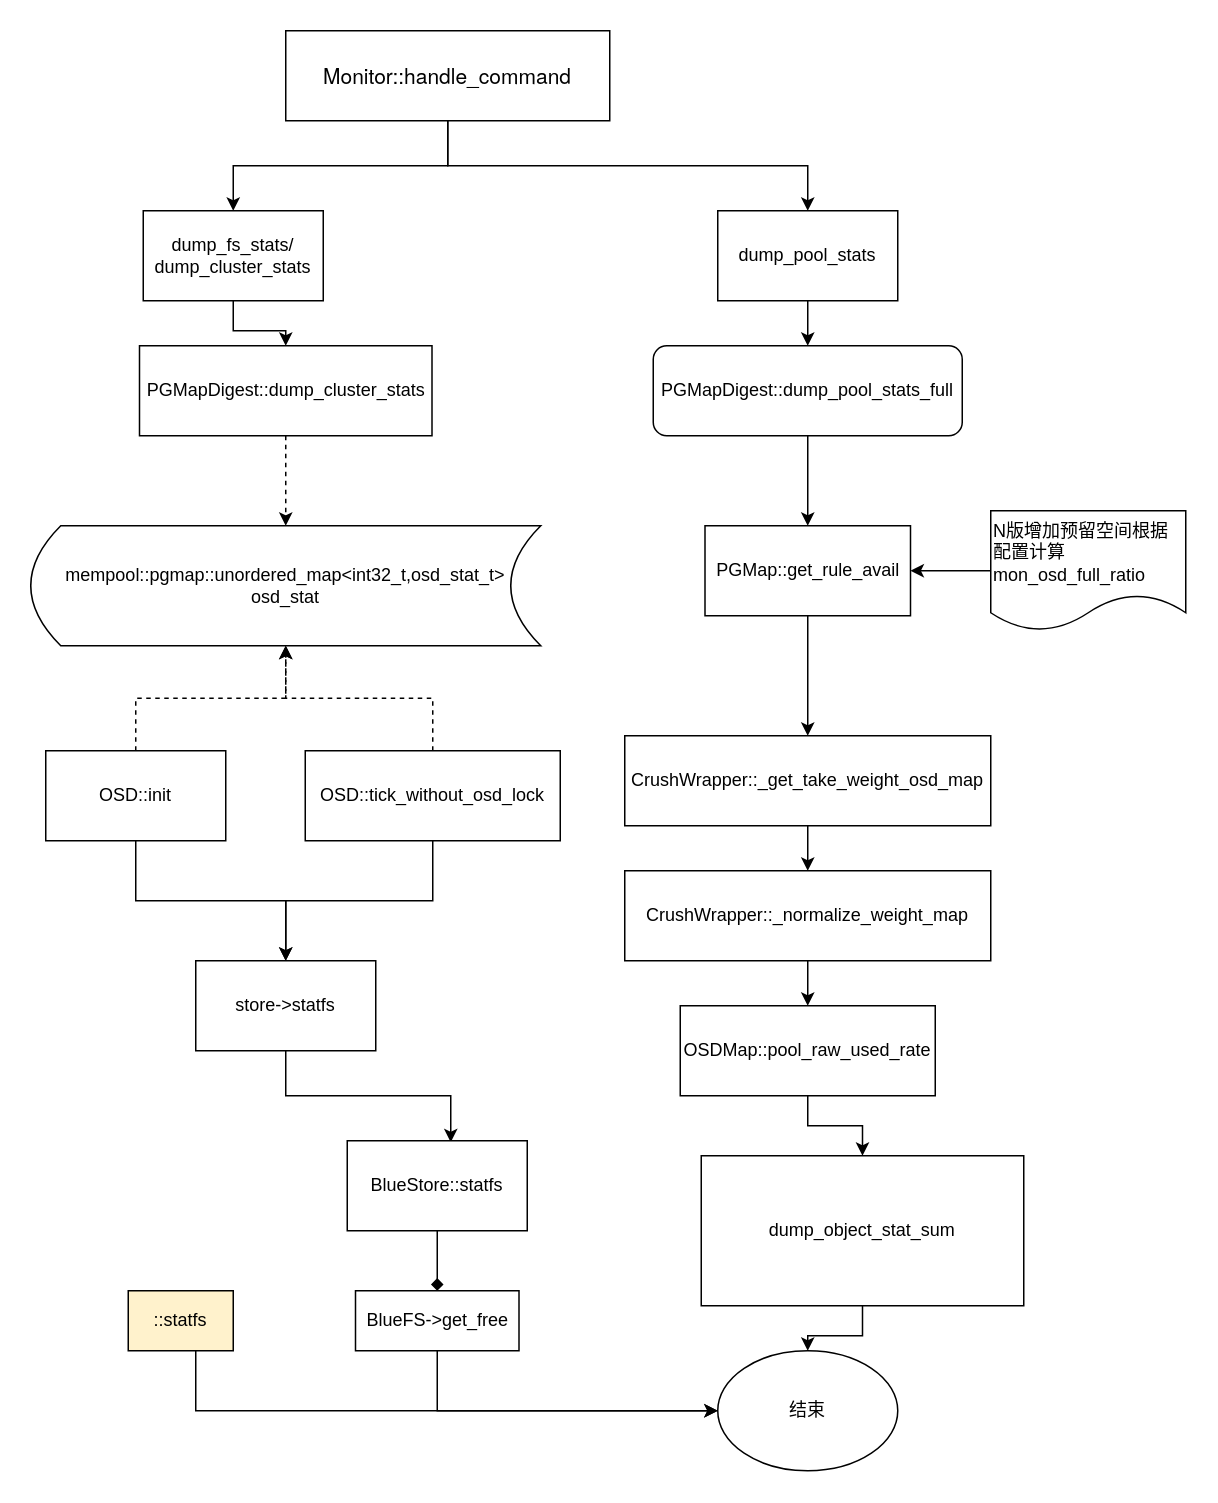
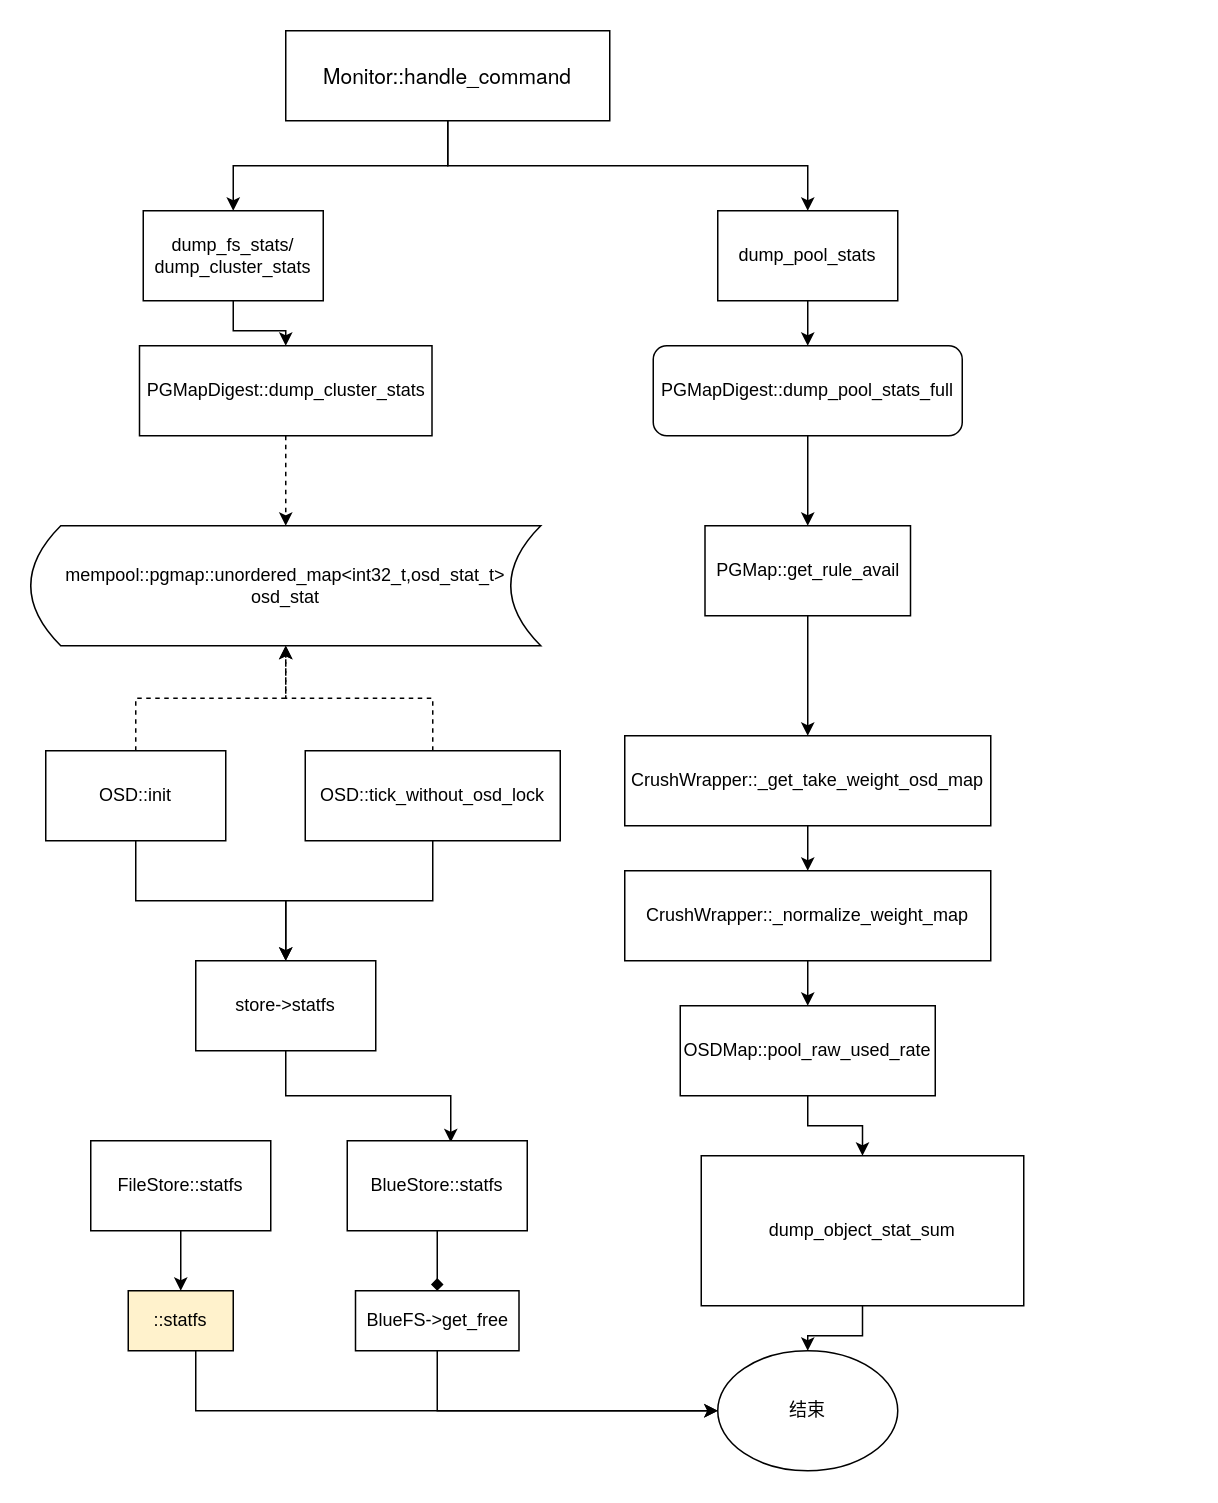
(955, 571) -> none
(1088, 571) -> none
none -> (181, 1186)
none -> (181, 1256)
